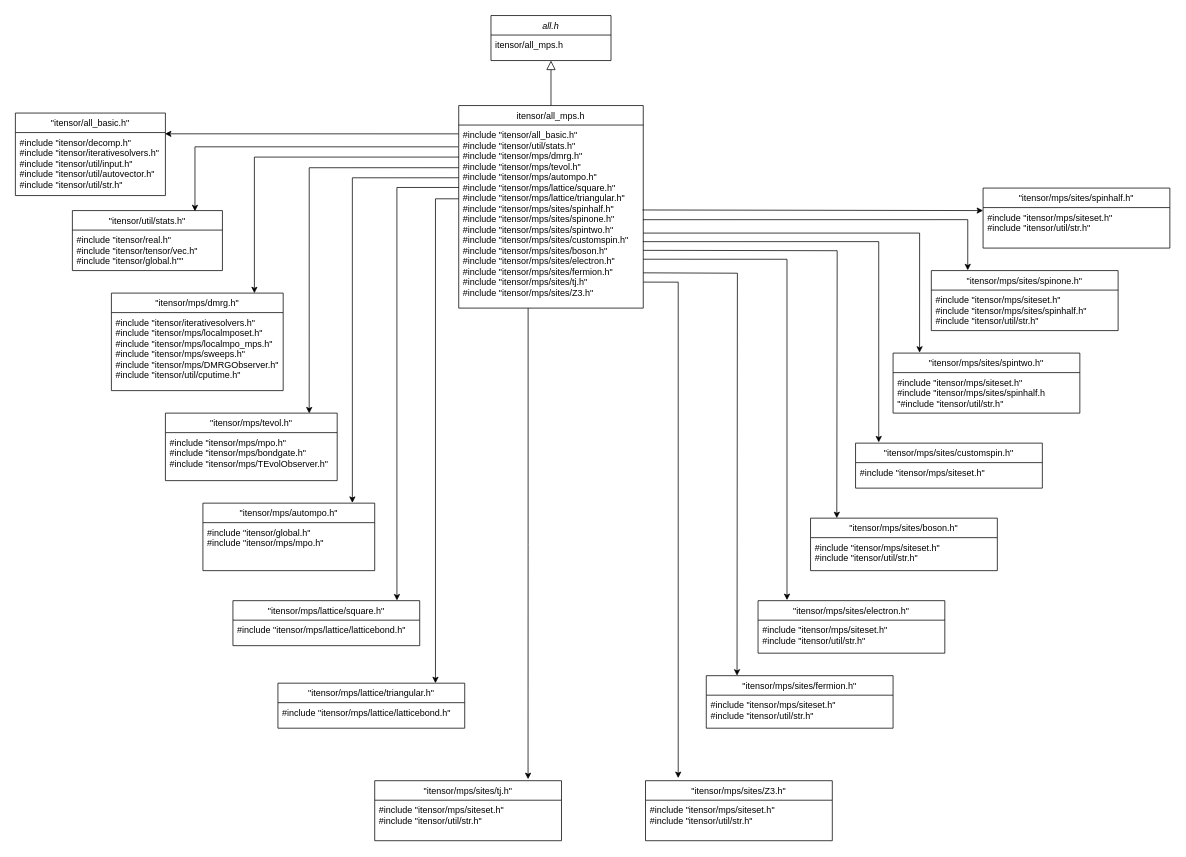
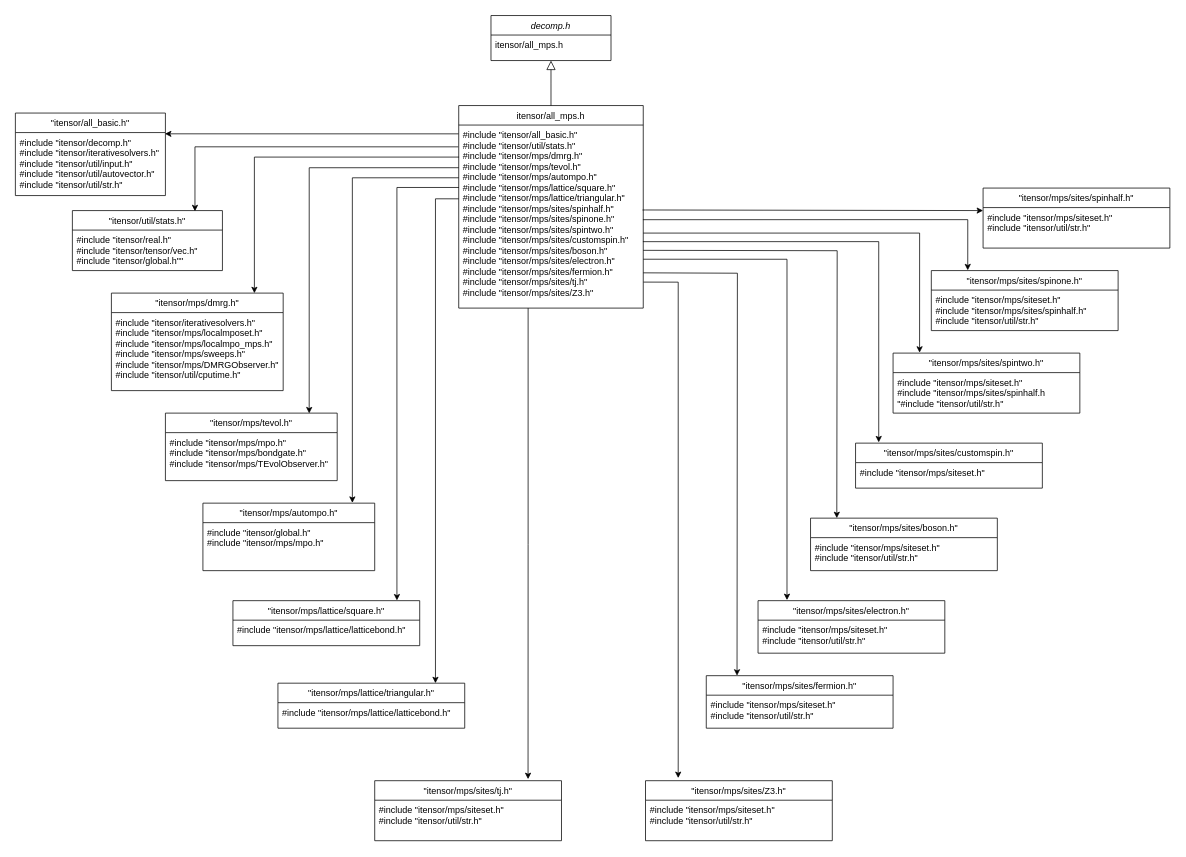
(551, 26) -> (551, 26)
